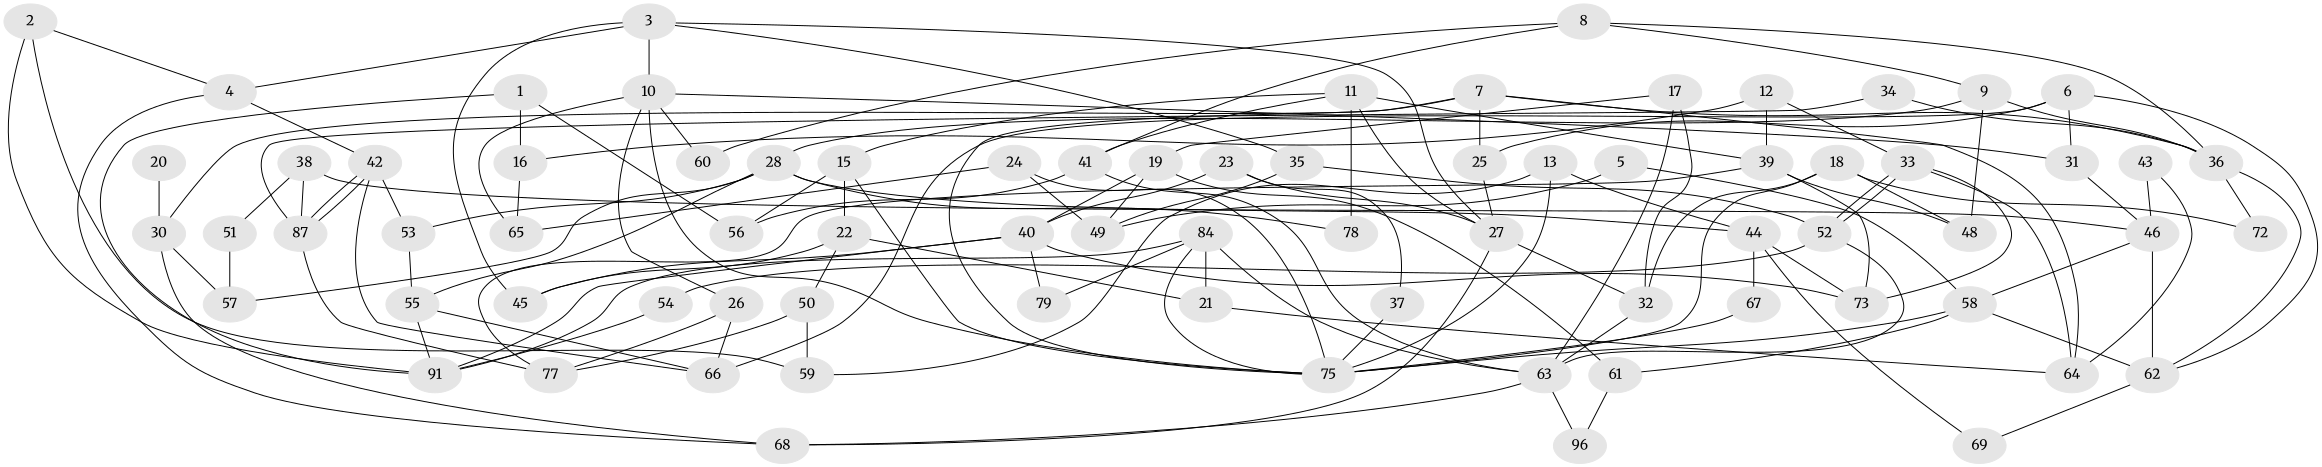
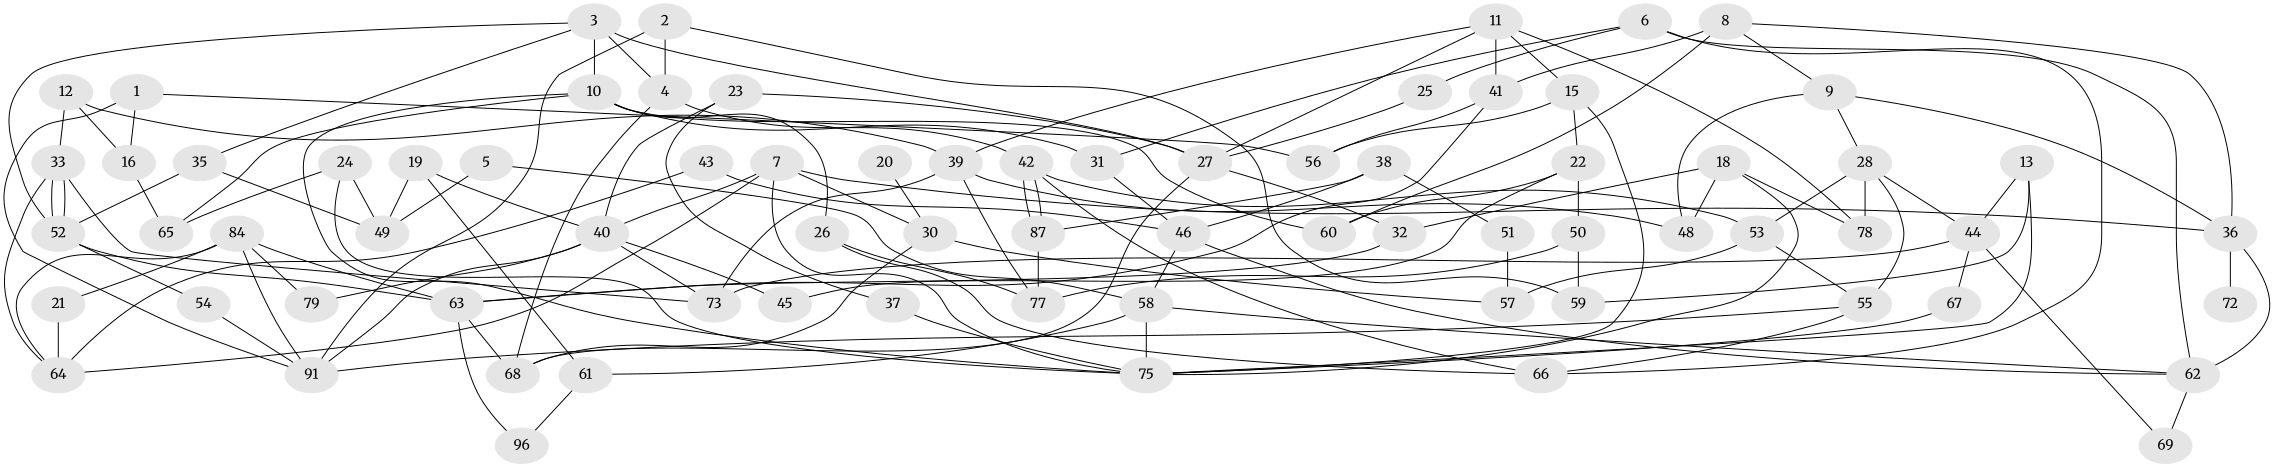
(1675, 92) -> none
(1888, 92) -> none
(463, 110) -> (219, 40)
(1480, 128) -> (691, 199)
(2055, 204) -> (1794, 198)
(515, 261) -> (1632, 269)
(1048, 273) -> (1453, 197)
(1194, 344) -> (75, 256)
